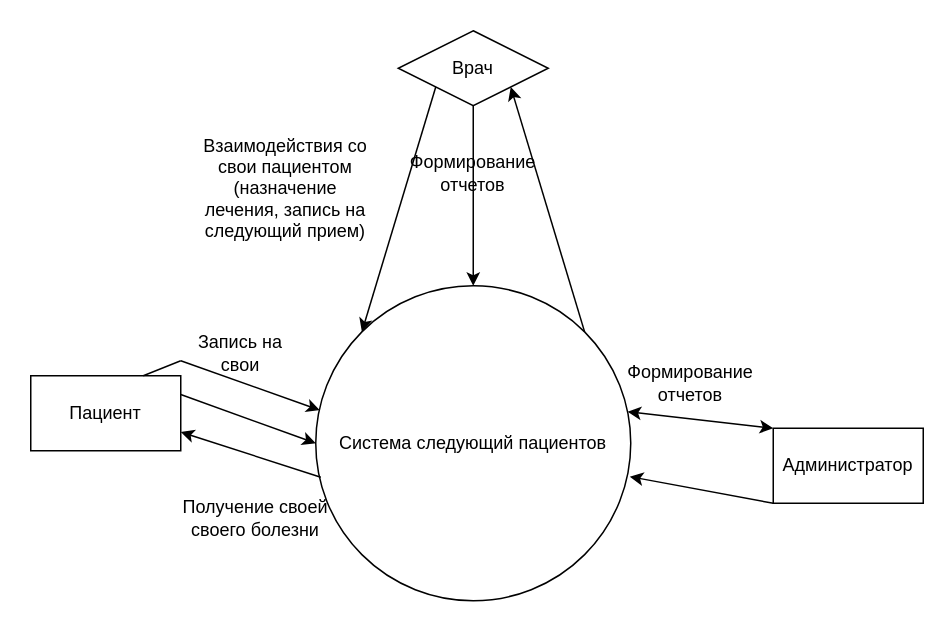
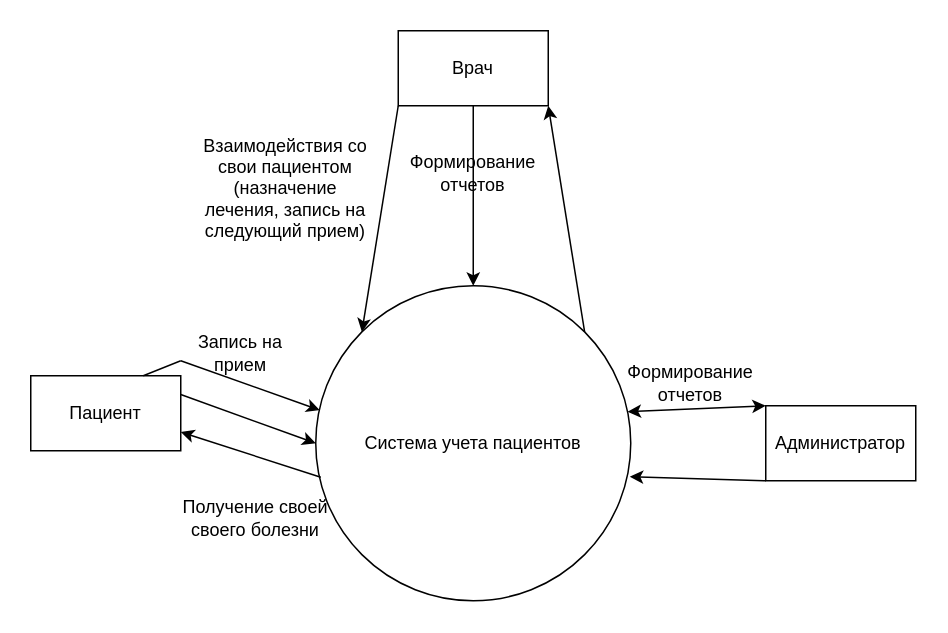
(473, 68) -> (473, 68)
(241, 353) -> (241, 353)
(473, 443) -> (473, 443)
(848, 466) -> (841, 443)
